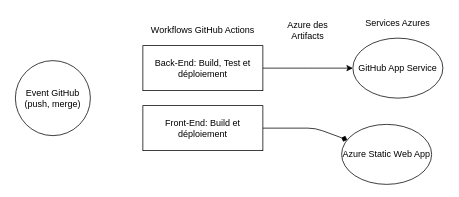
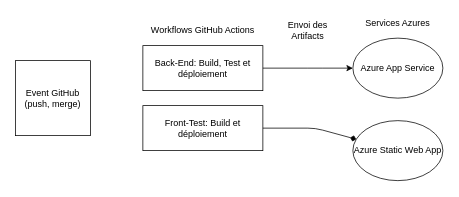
(308, 30) -> (308, 30)
(398, 68) -> (398, 68)
(53, 98) -> (53, 98)
(203, 128) -> (203, 128)
(387, 154) -> (398, 150)
